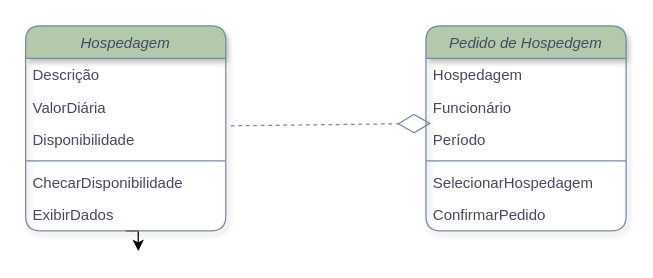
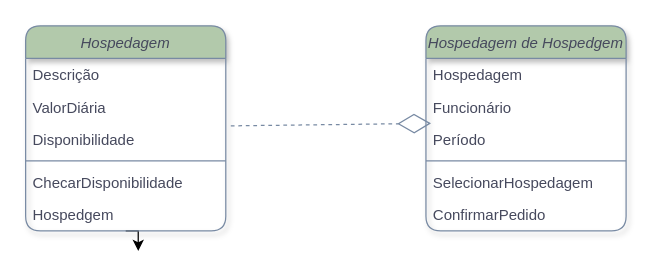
(525, 43) -> (525, 43)
(75, 215) -> (70, 215)
